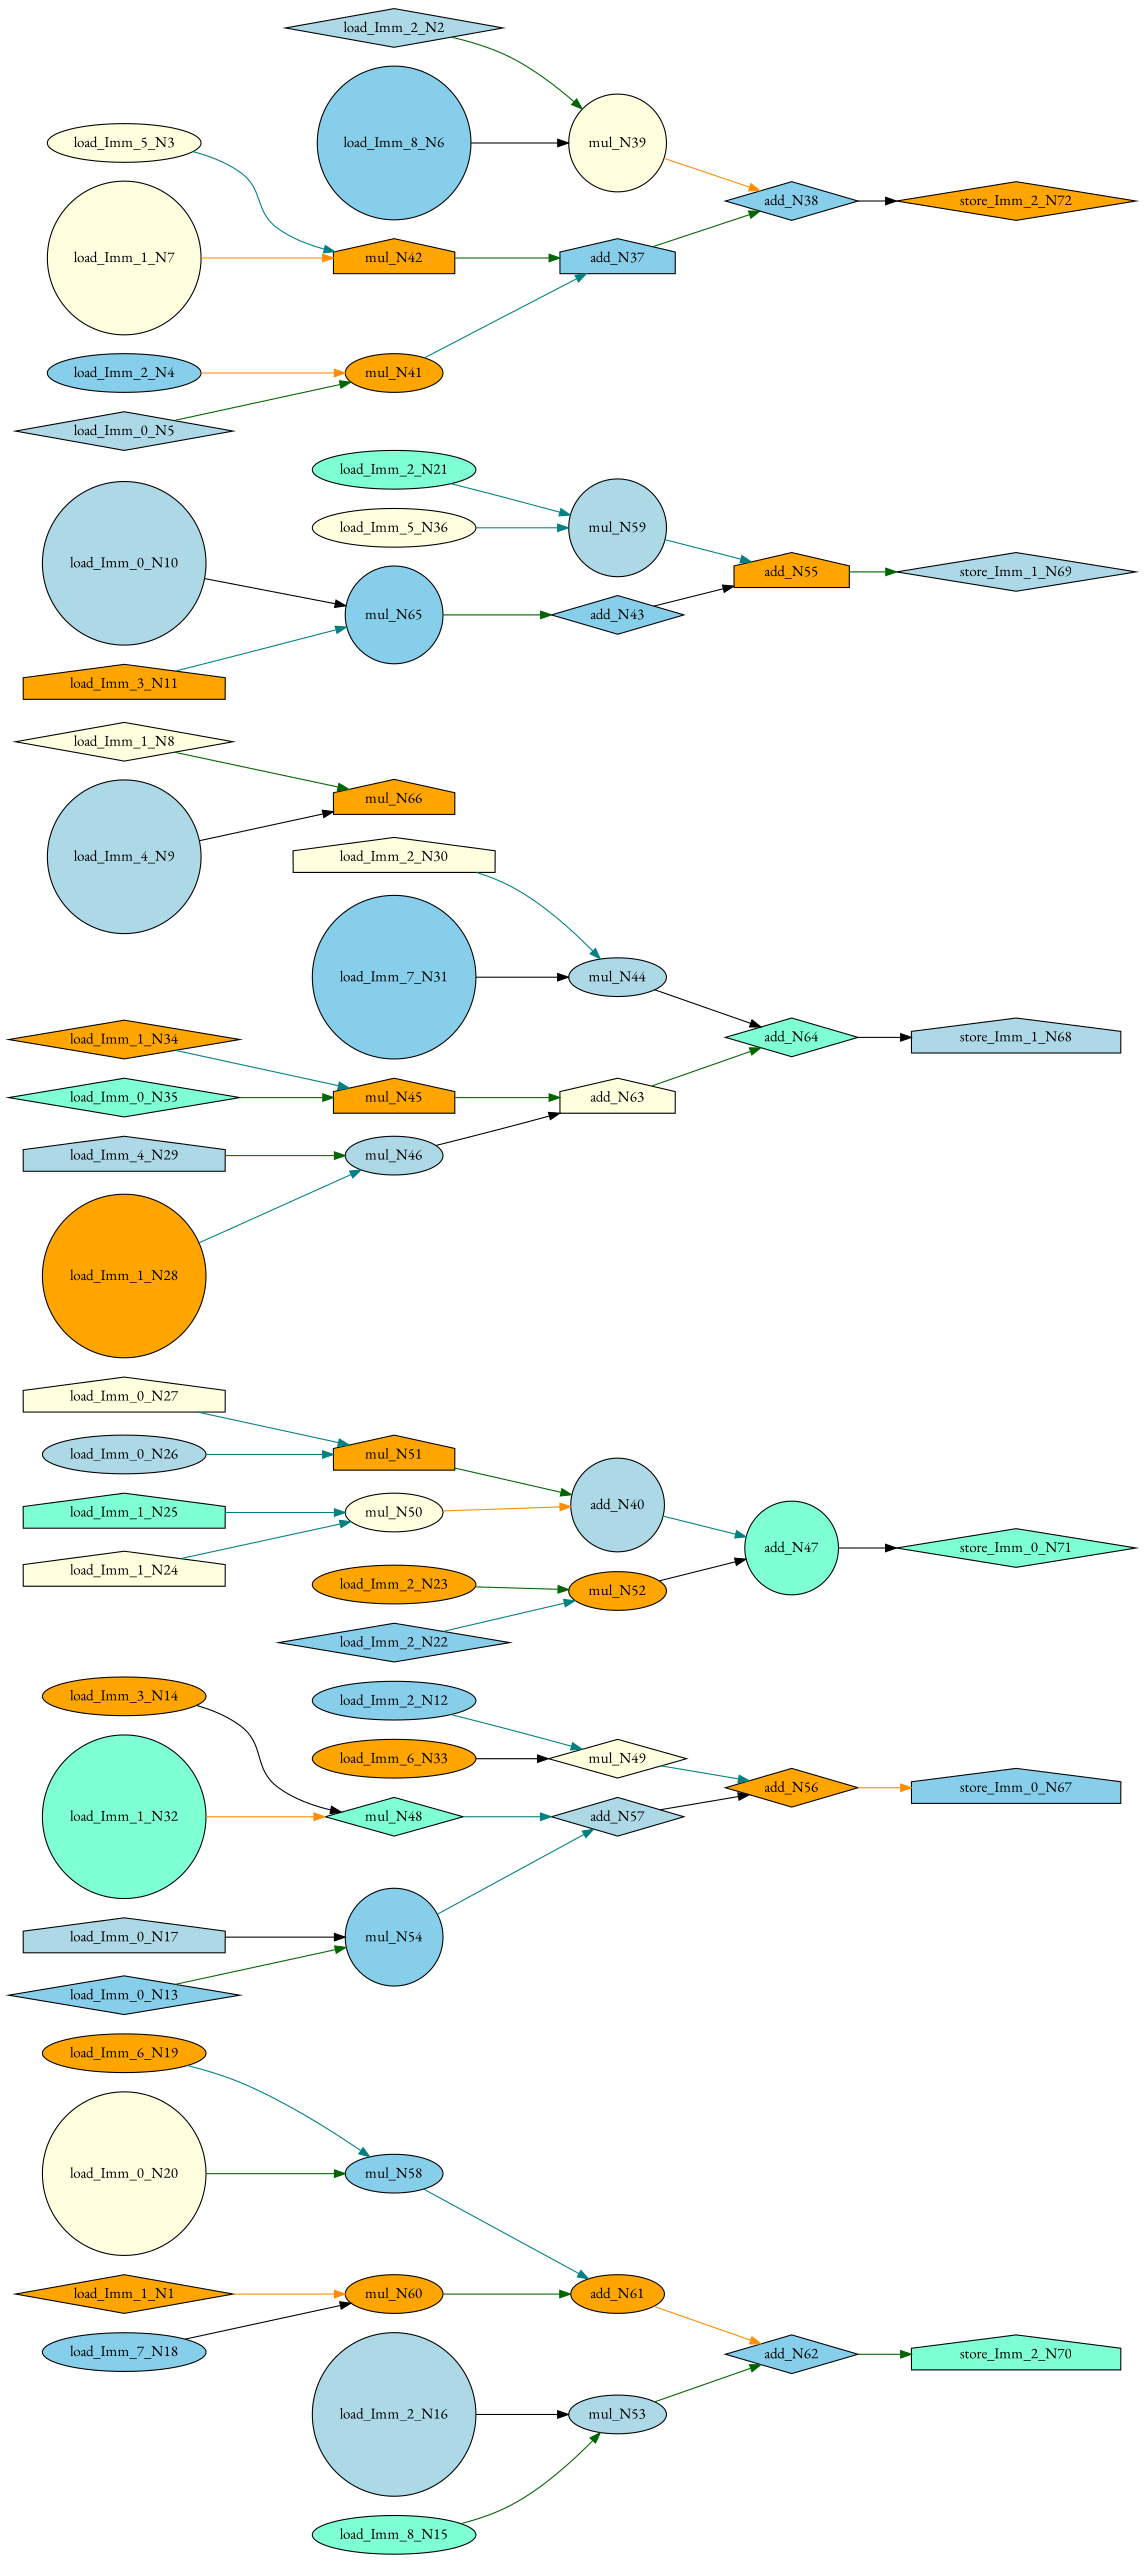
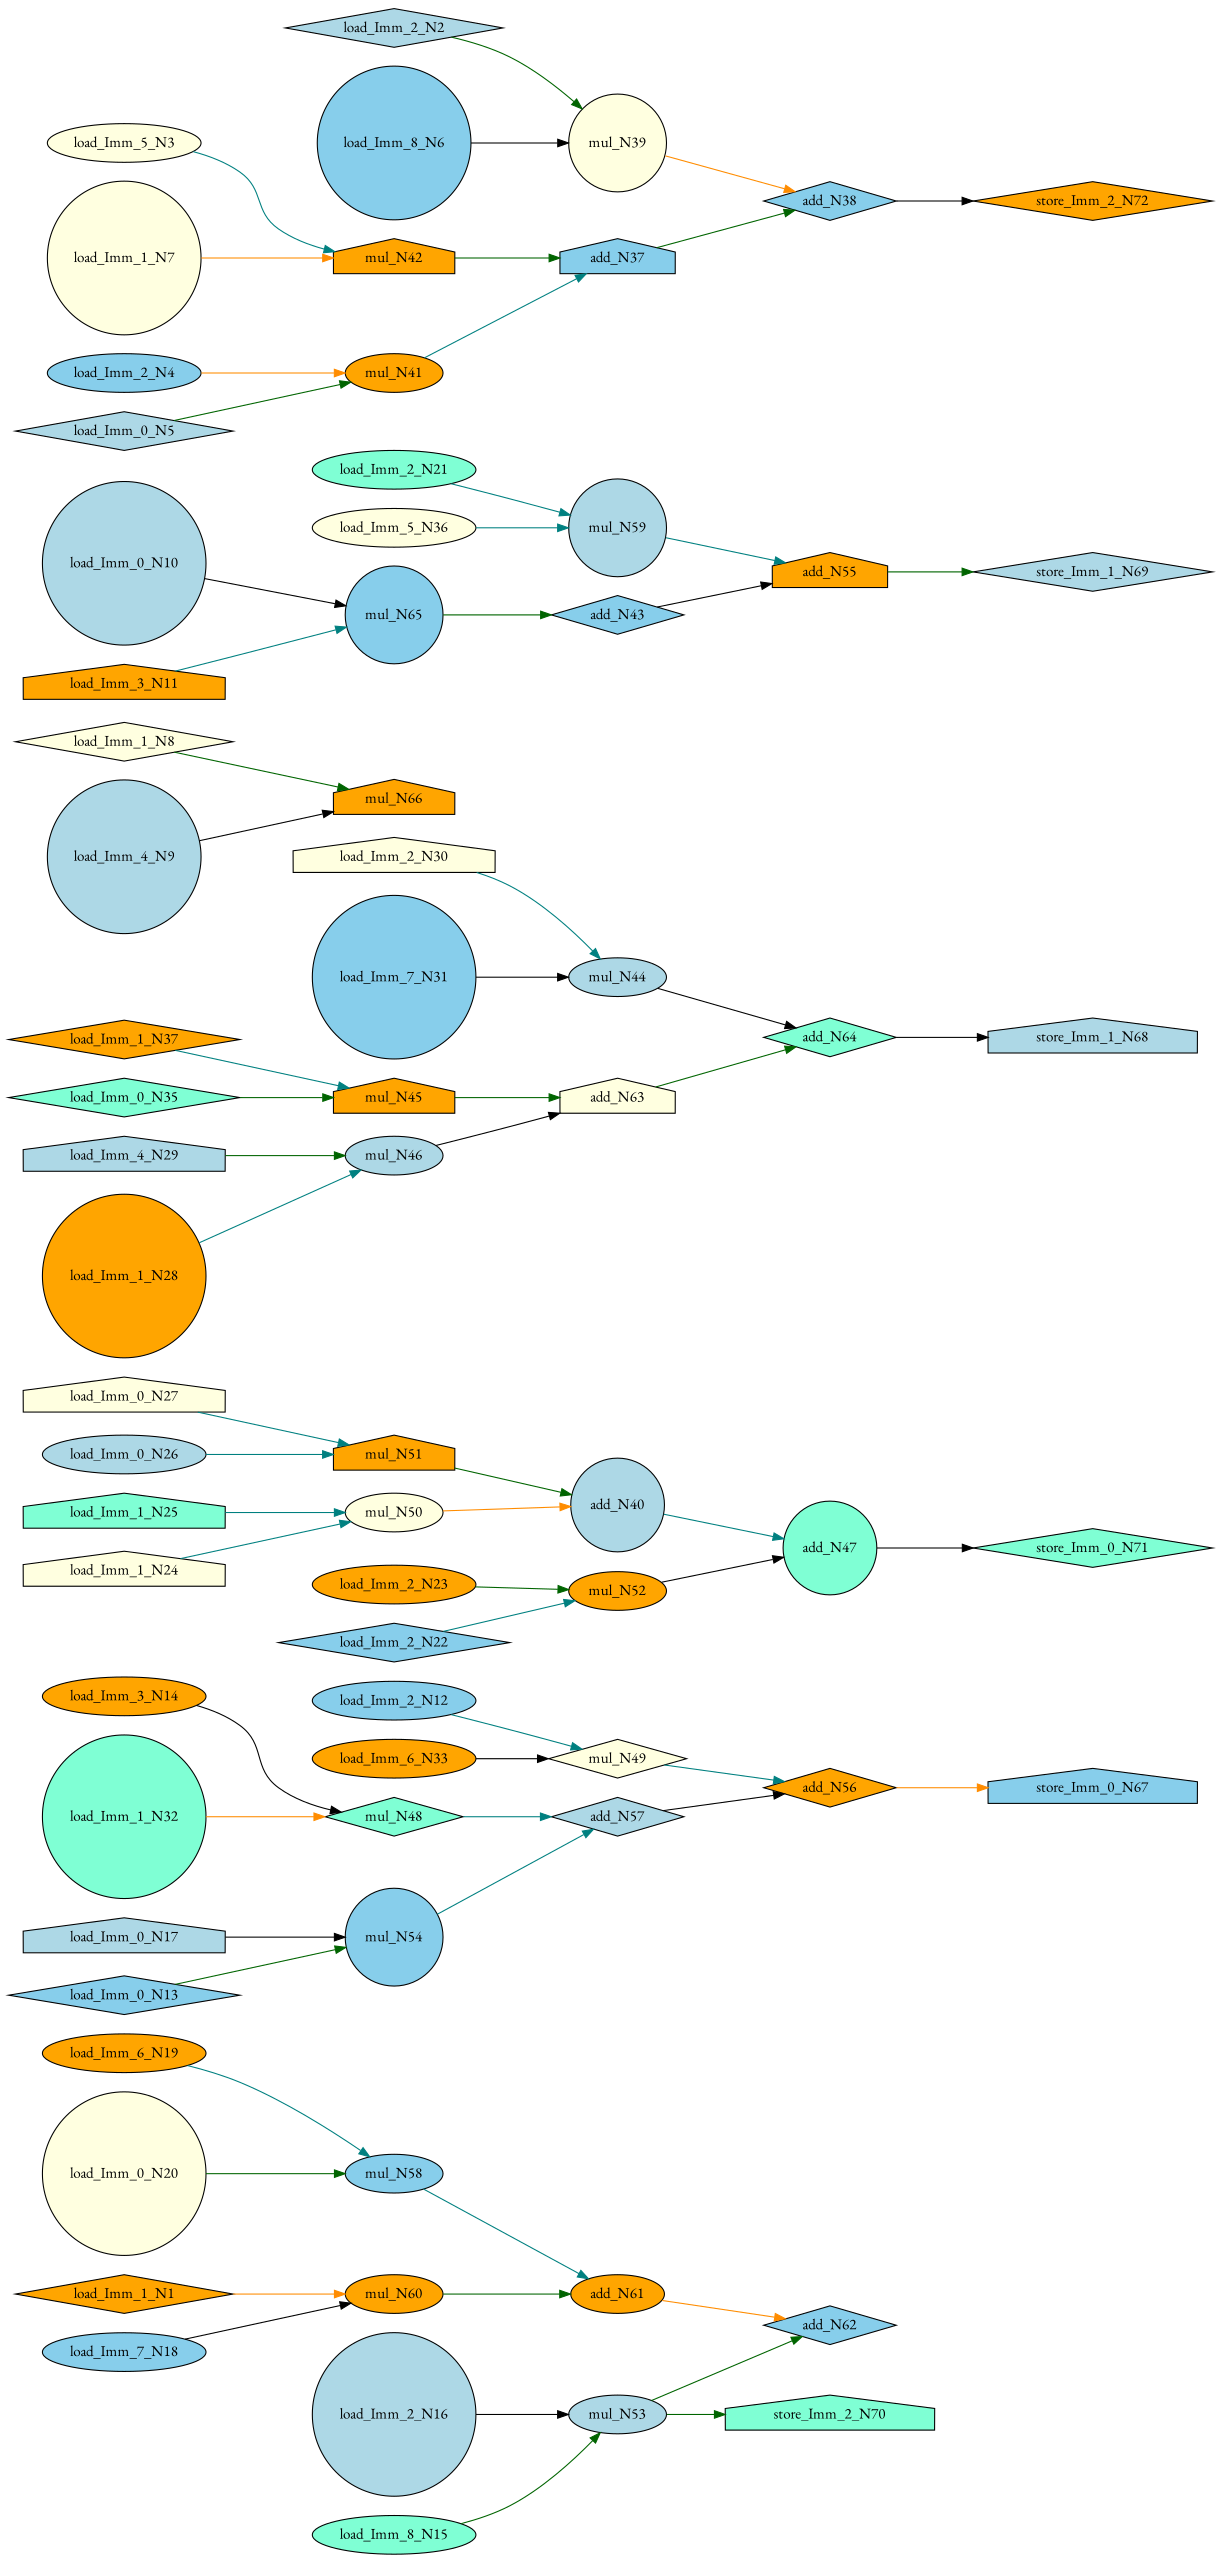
(124, 1040) -> (124, 1040)
(879, 2354) -> (691, 2414)
